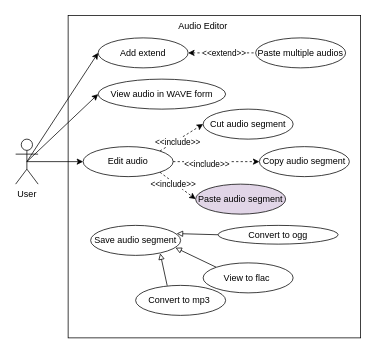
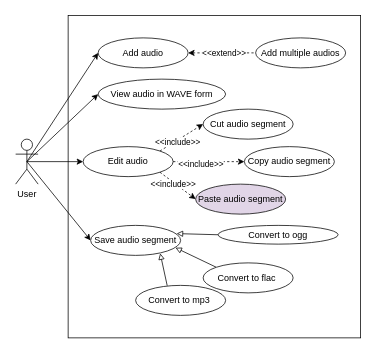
(203, 27) -> none
(143, 53) -> (143, 53)
(300, 53) -> (300, 53)
(304, 162) -> (289, 162)
none -> (58, 200)
(248, 278) -> (248, 278)
